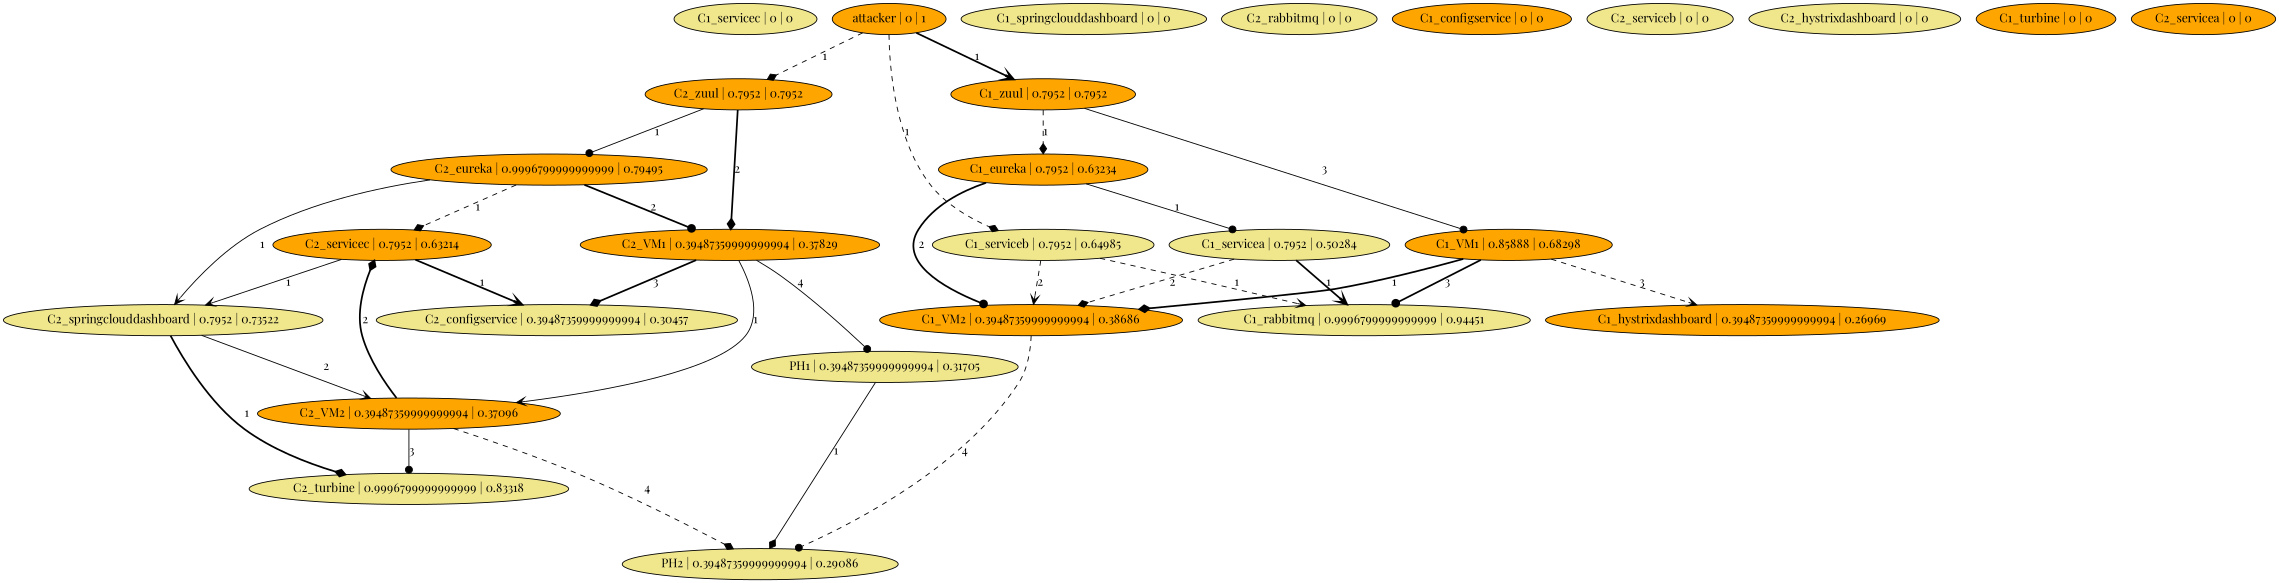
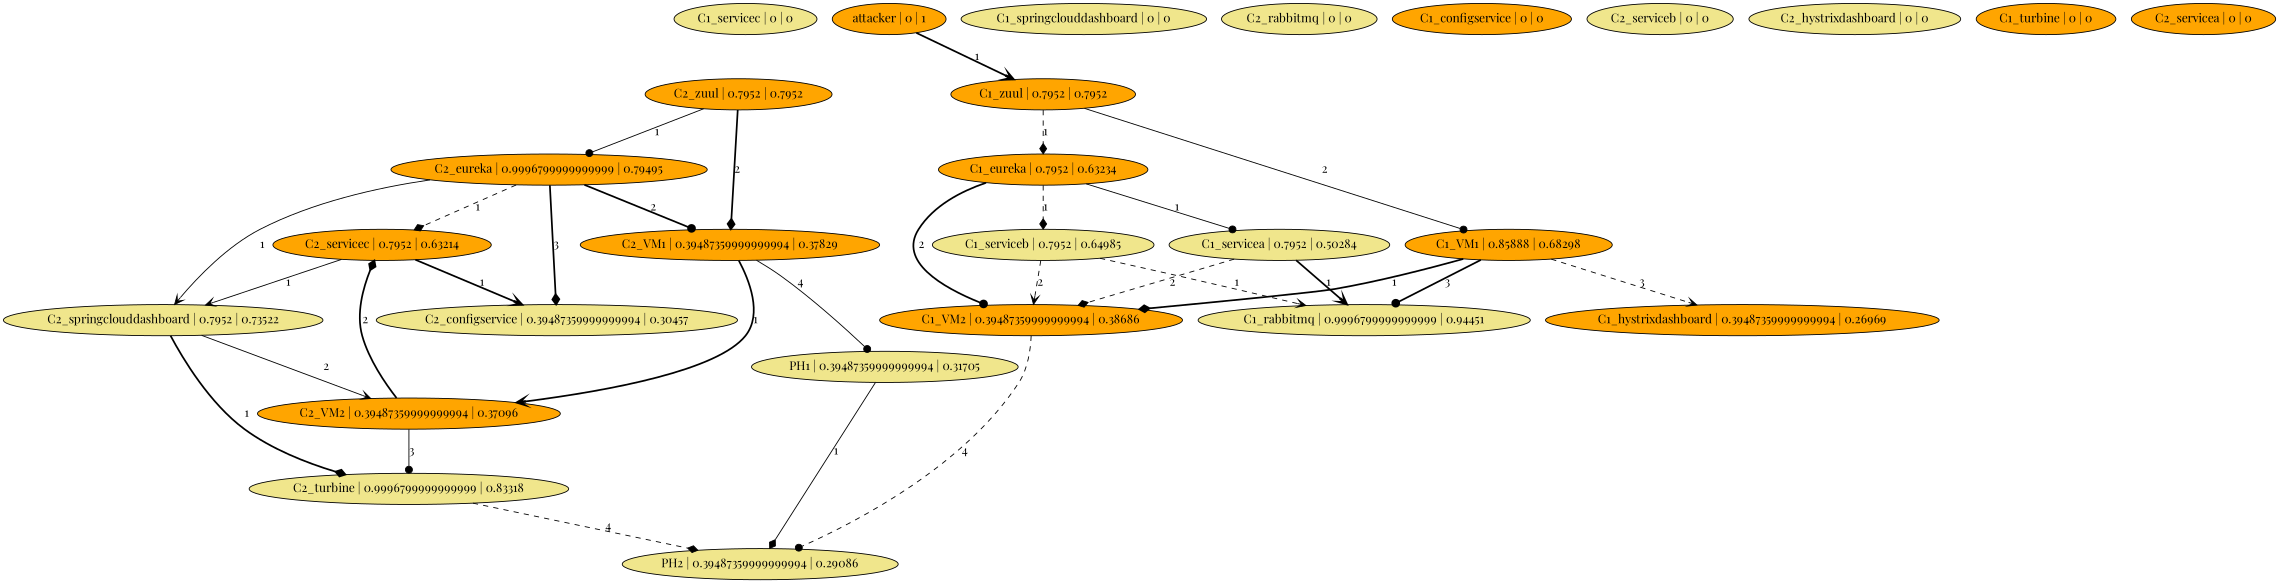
(820, 54) -> none
(909, 147) -> (1043, 202)
(1325, 170) -> (1325, 170)
(648, 280) -> (553, 240)
(678, 371) -> (678, 371)
(592, 480) -> (580, 526)
